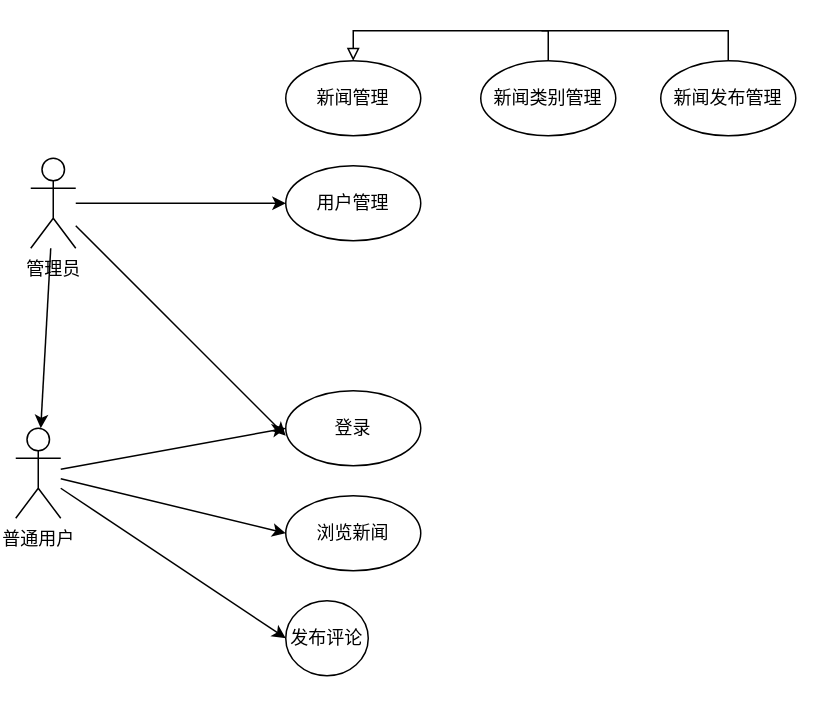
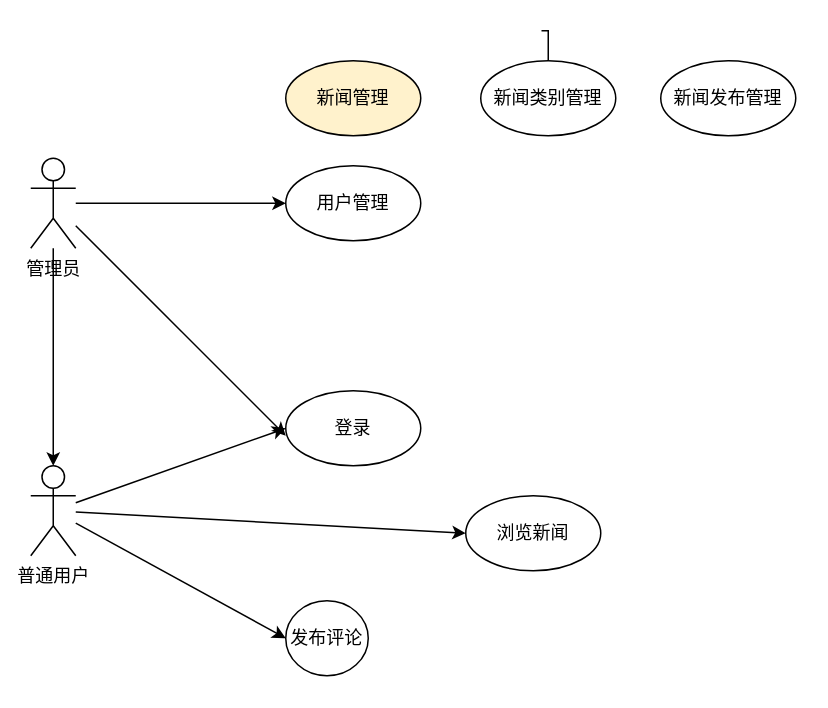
(654, 31) -> none
(353, 98) -> (353, 98)
(38, 473) -> (53, 511)
(353, 533) -> (533, 533)
